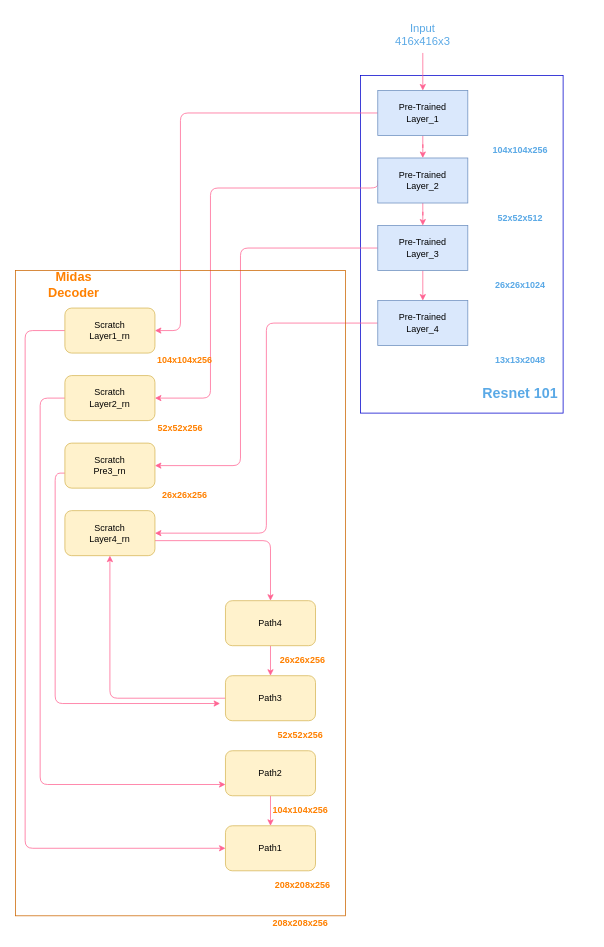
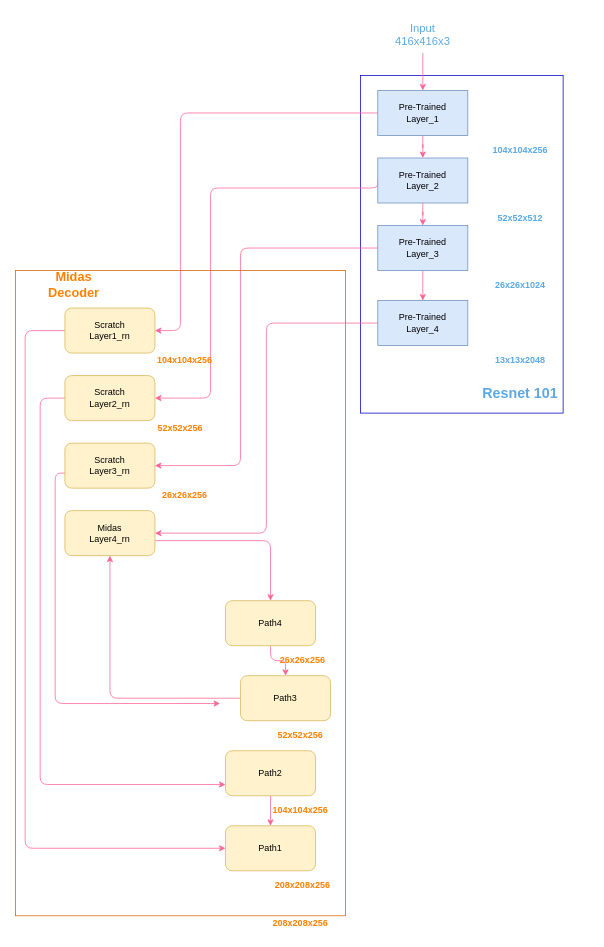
(110, 465) -> (110, 465)
(110, 533) -> (110, 533)
(270, 698) -> (285, 698)
